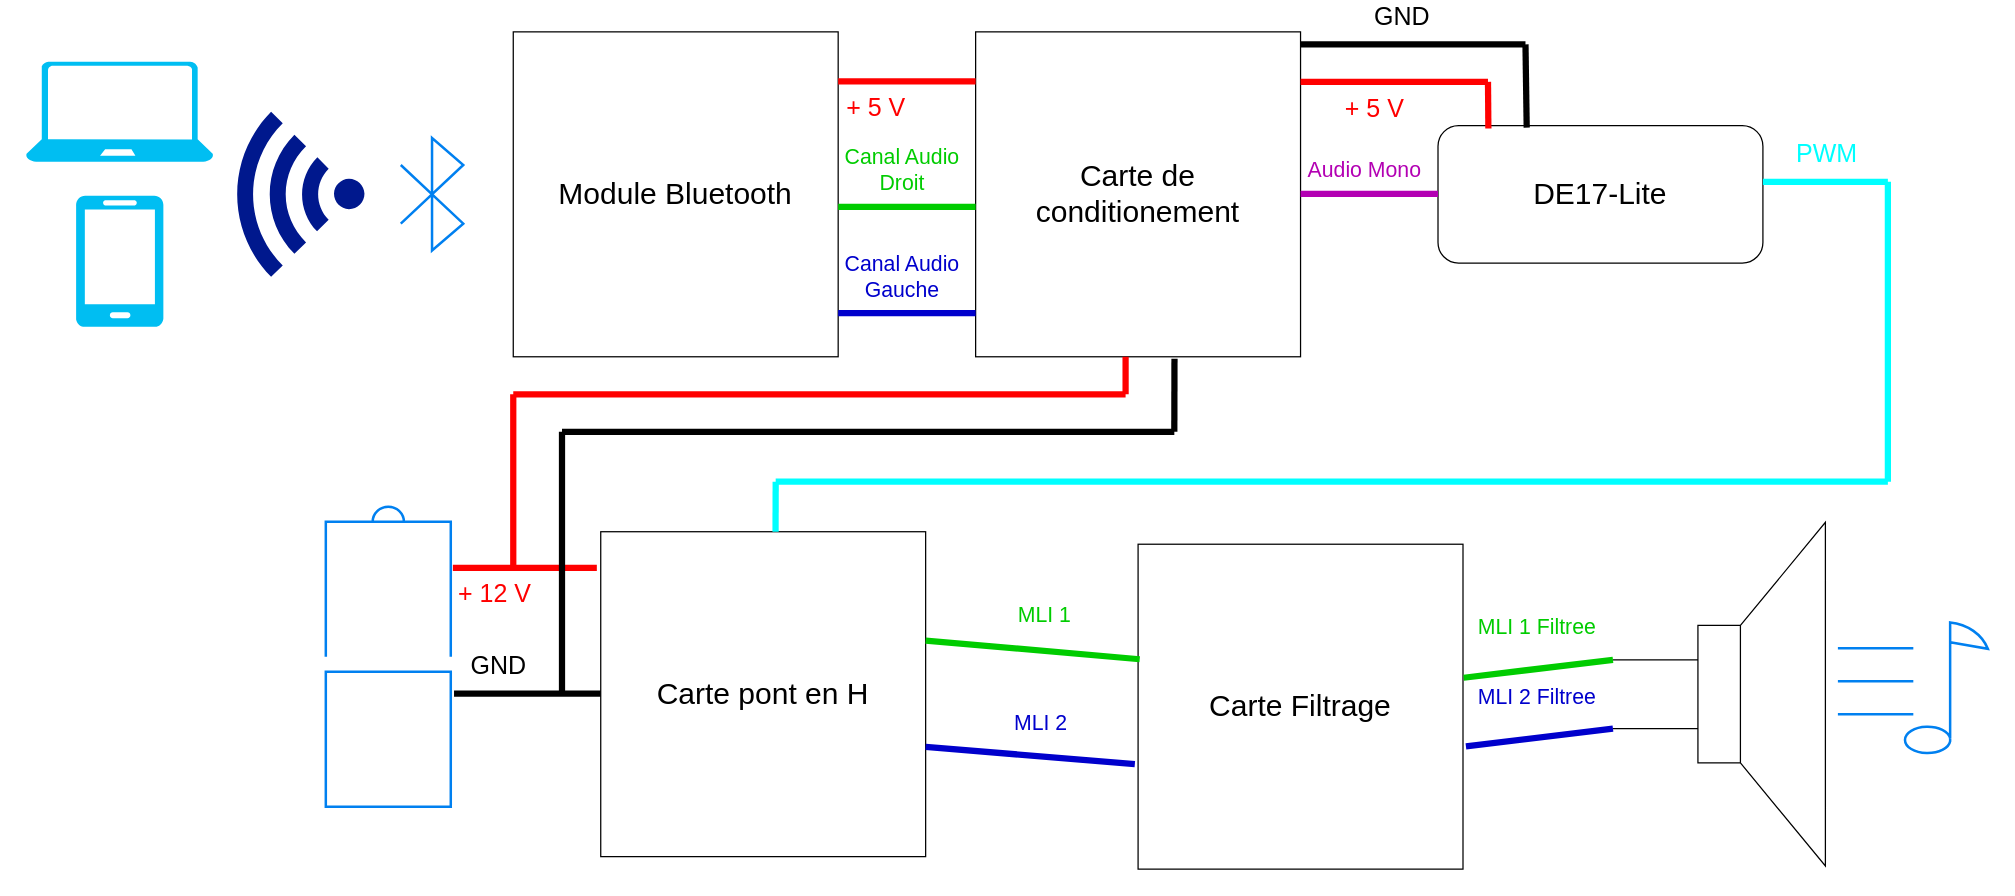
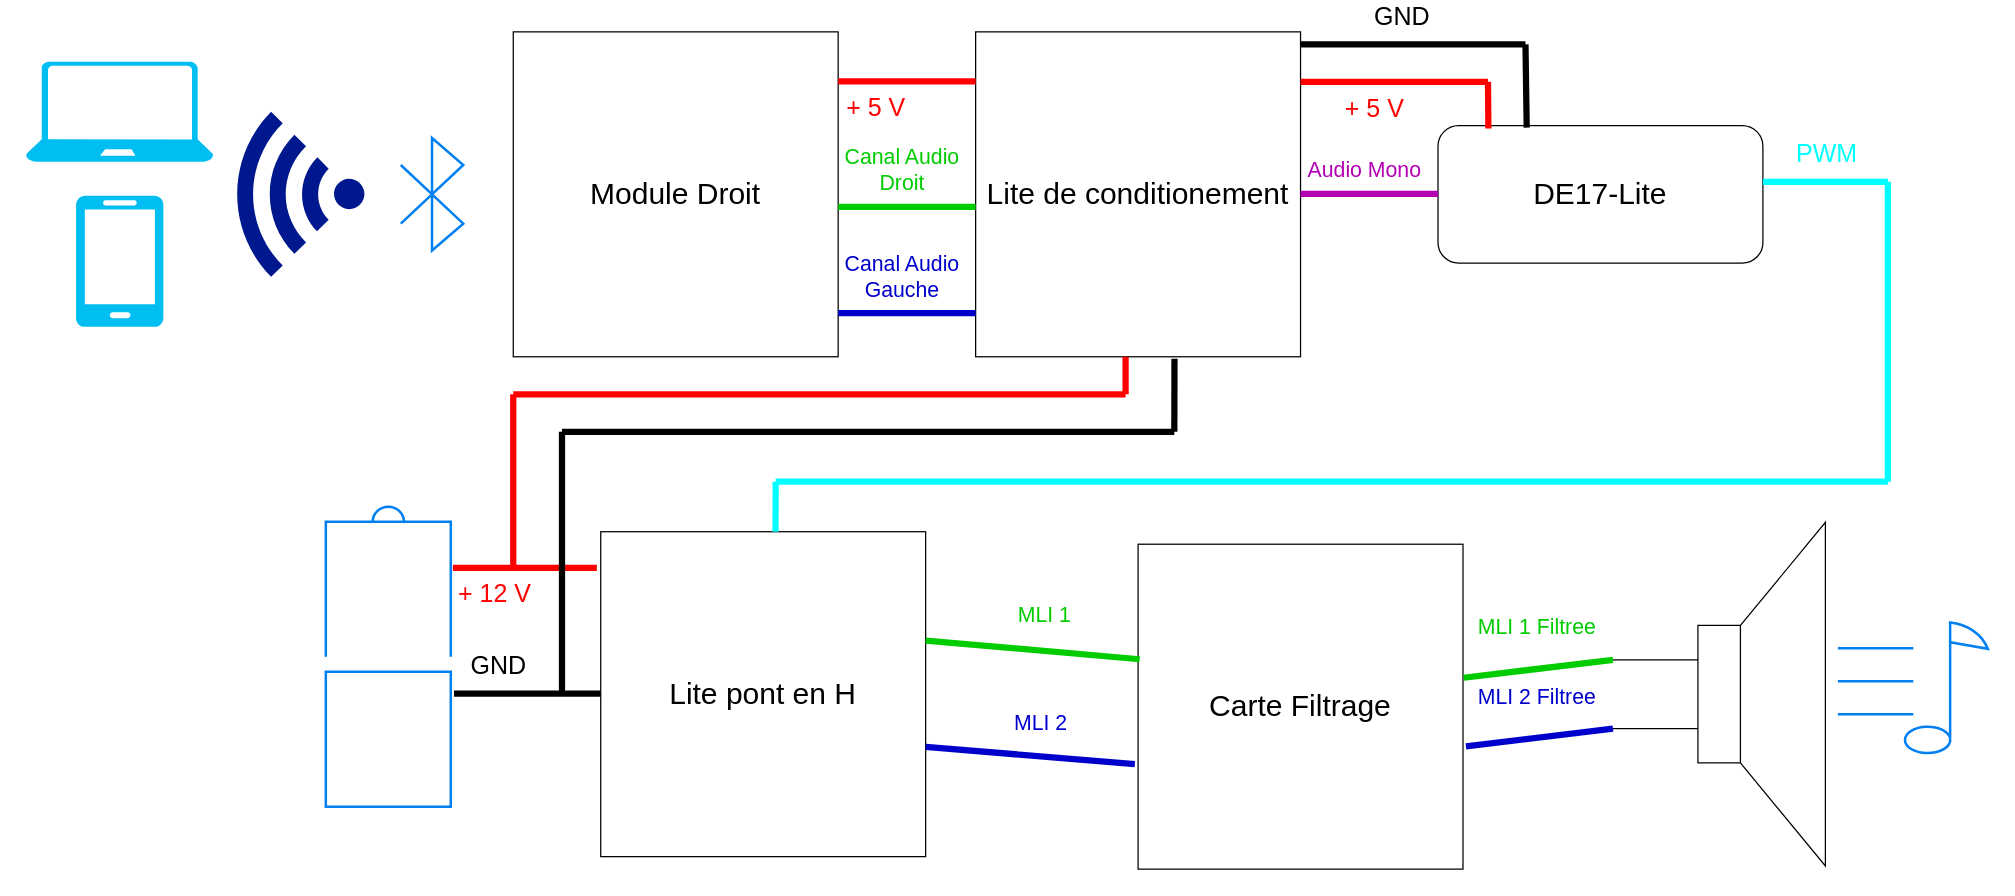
(676, 194) -> (676, 194)
(1138, 194) -> (1138, 194)
(763, 694) -> (763, 694)
